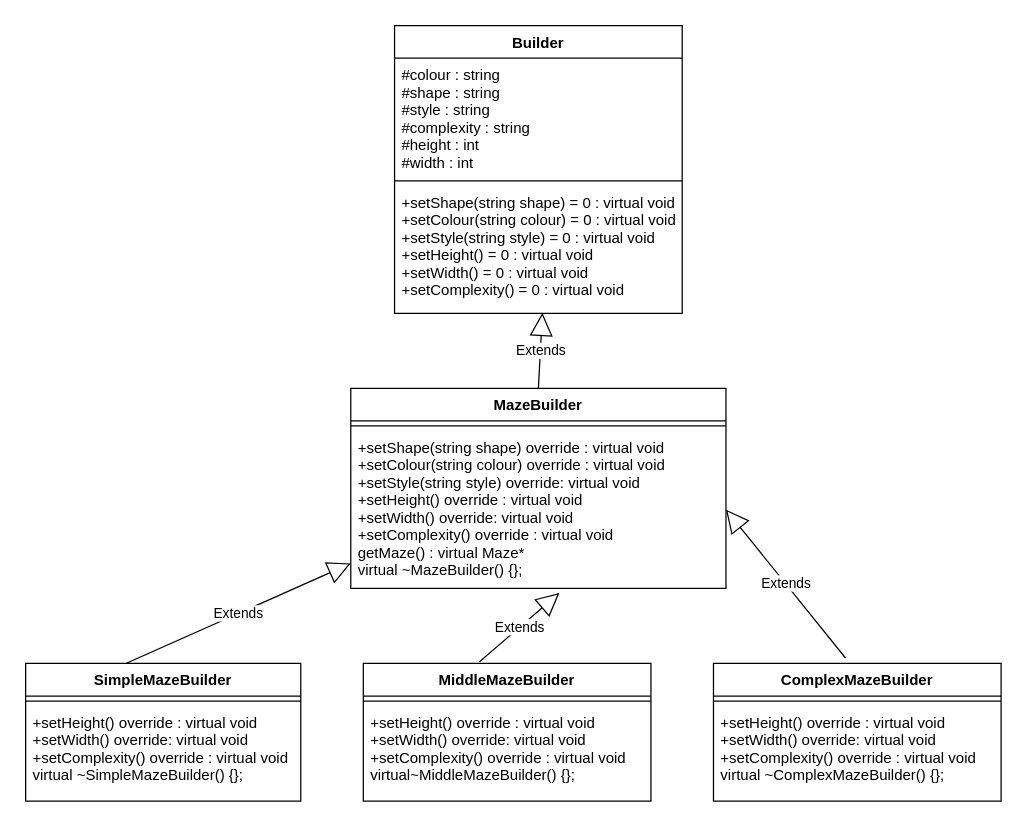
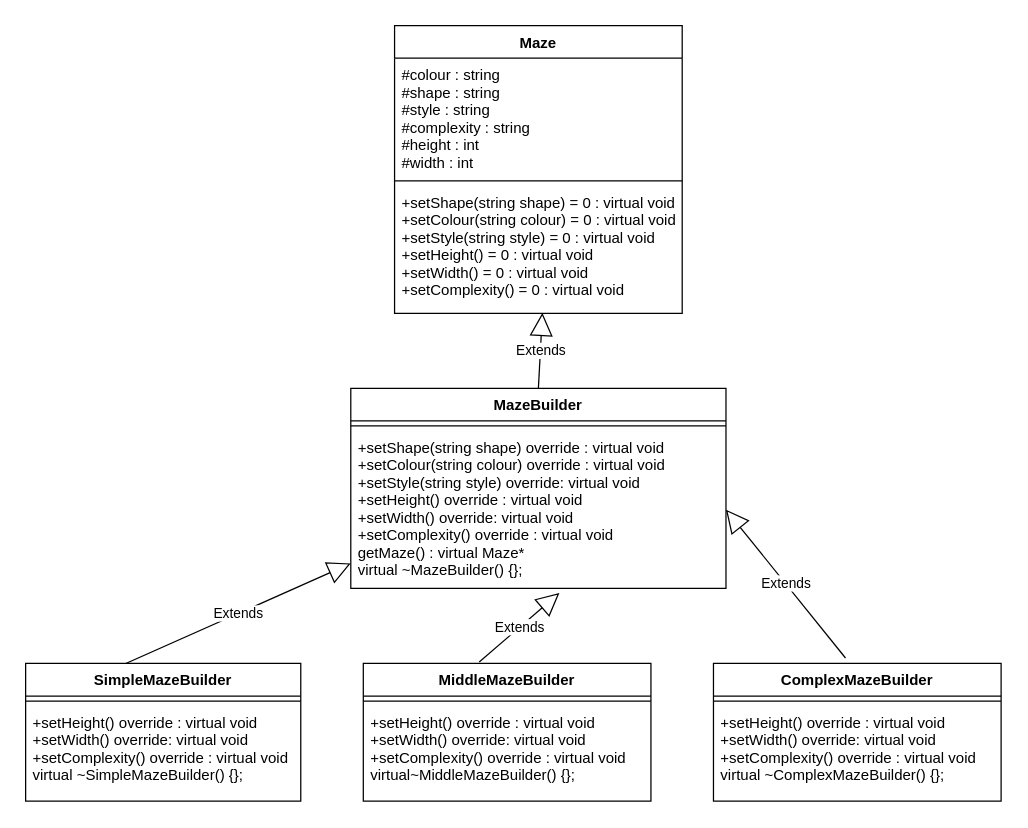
(538, 43) -> (538, 43)
